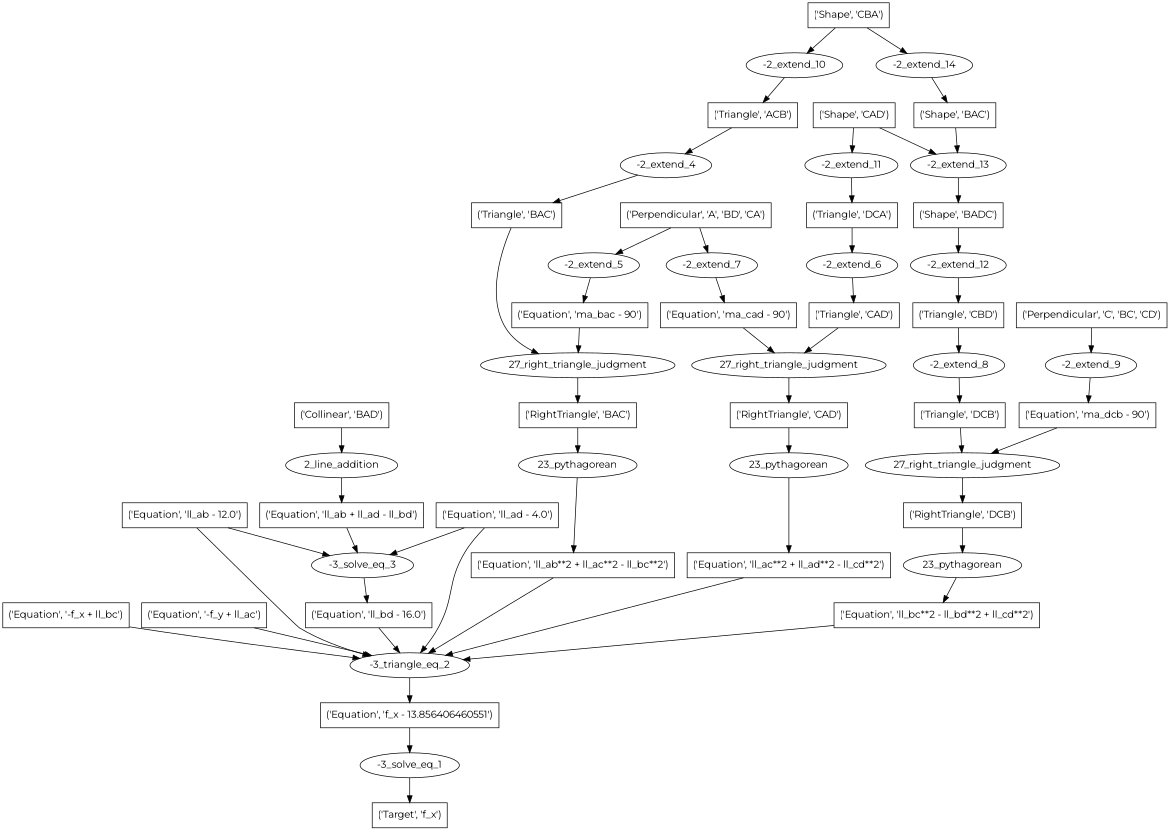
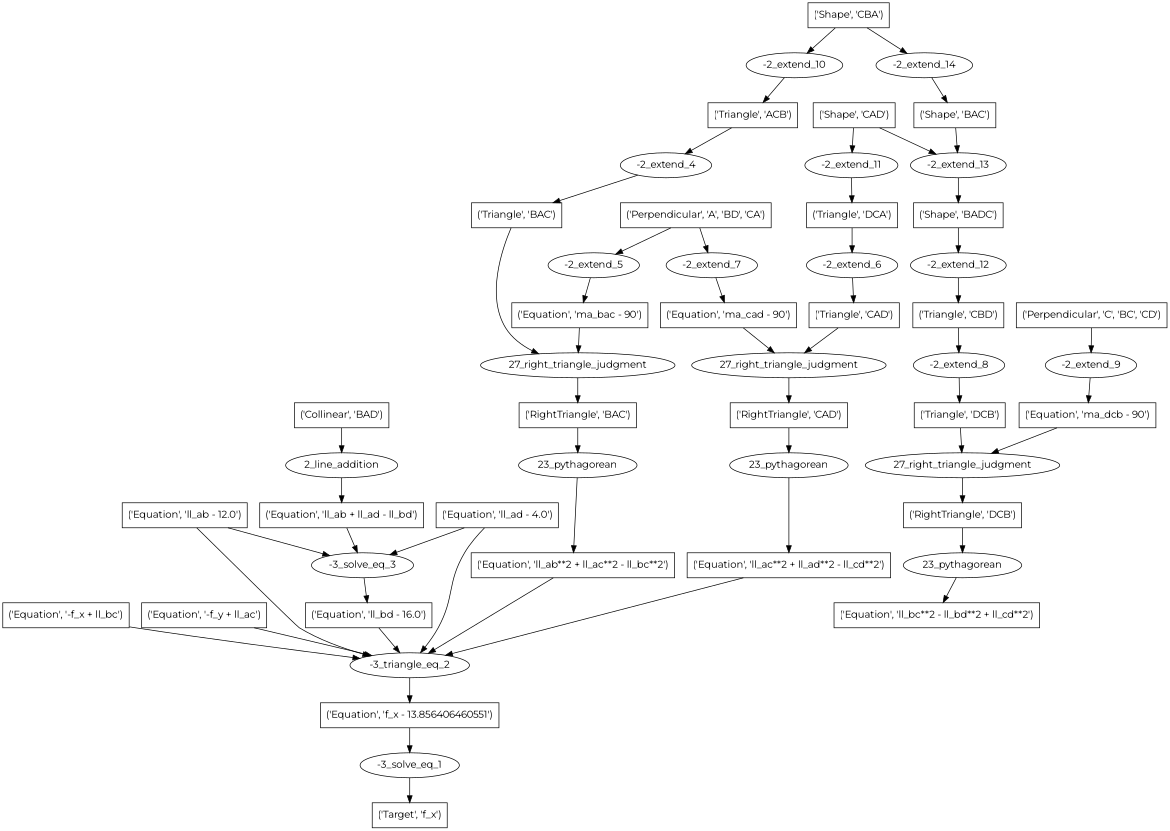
(652, 642) -> none
